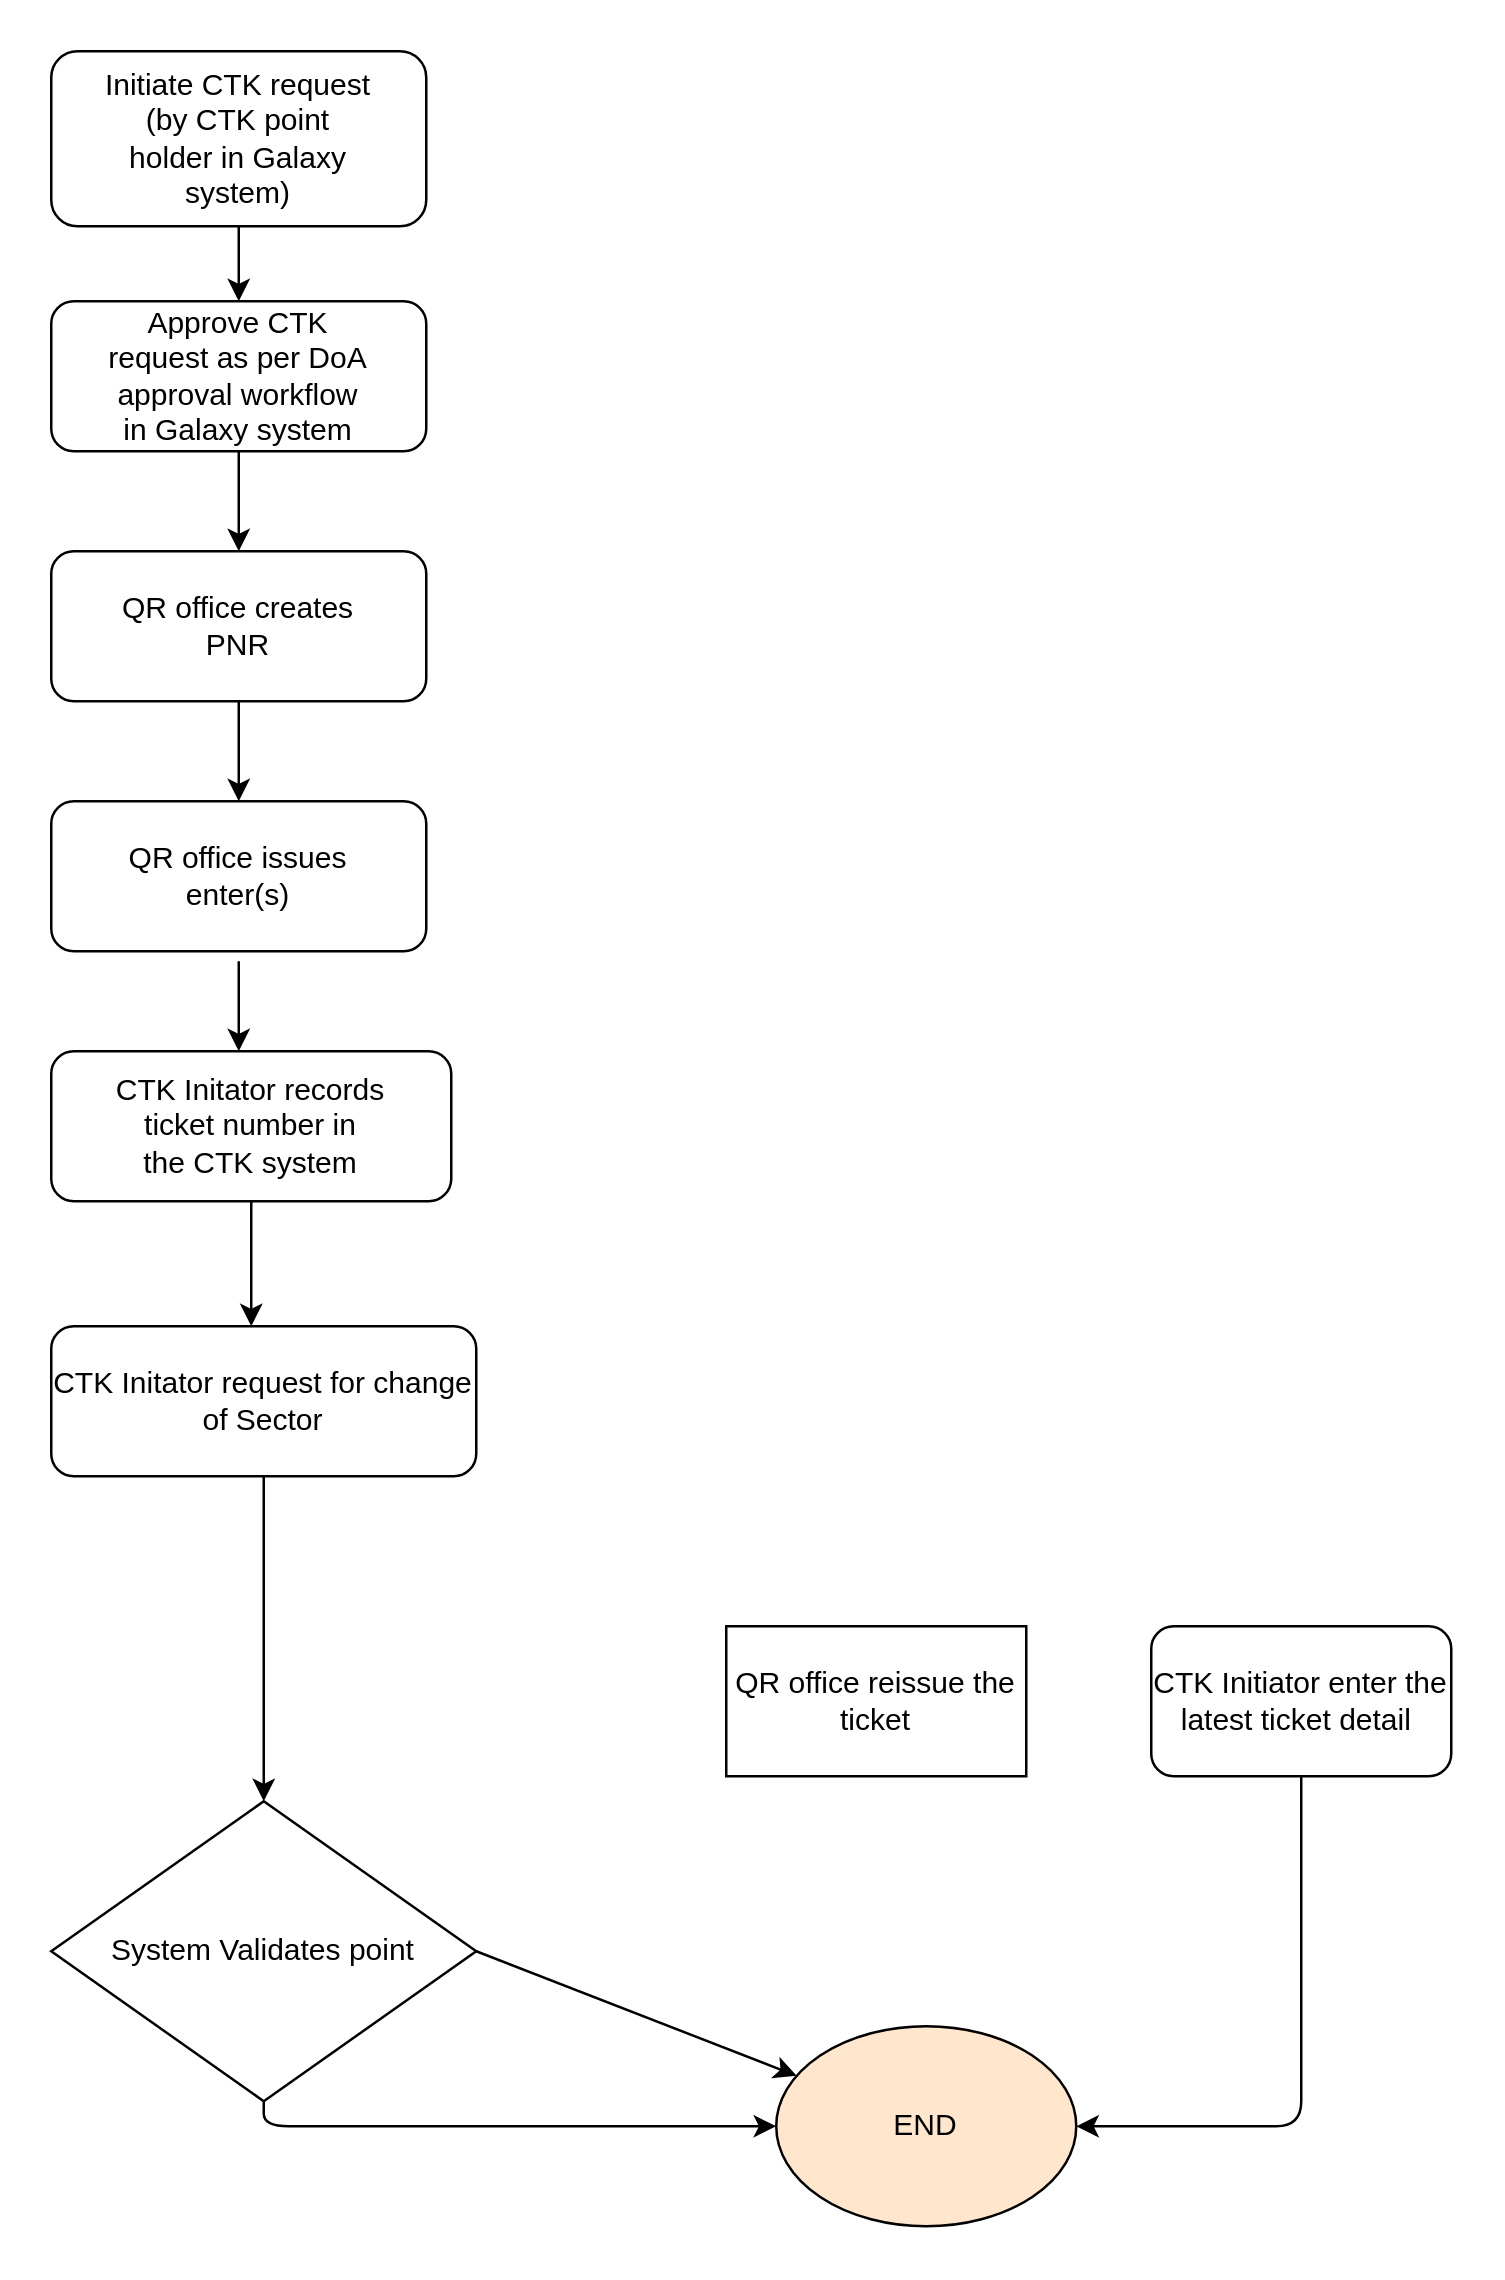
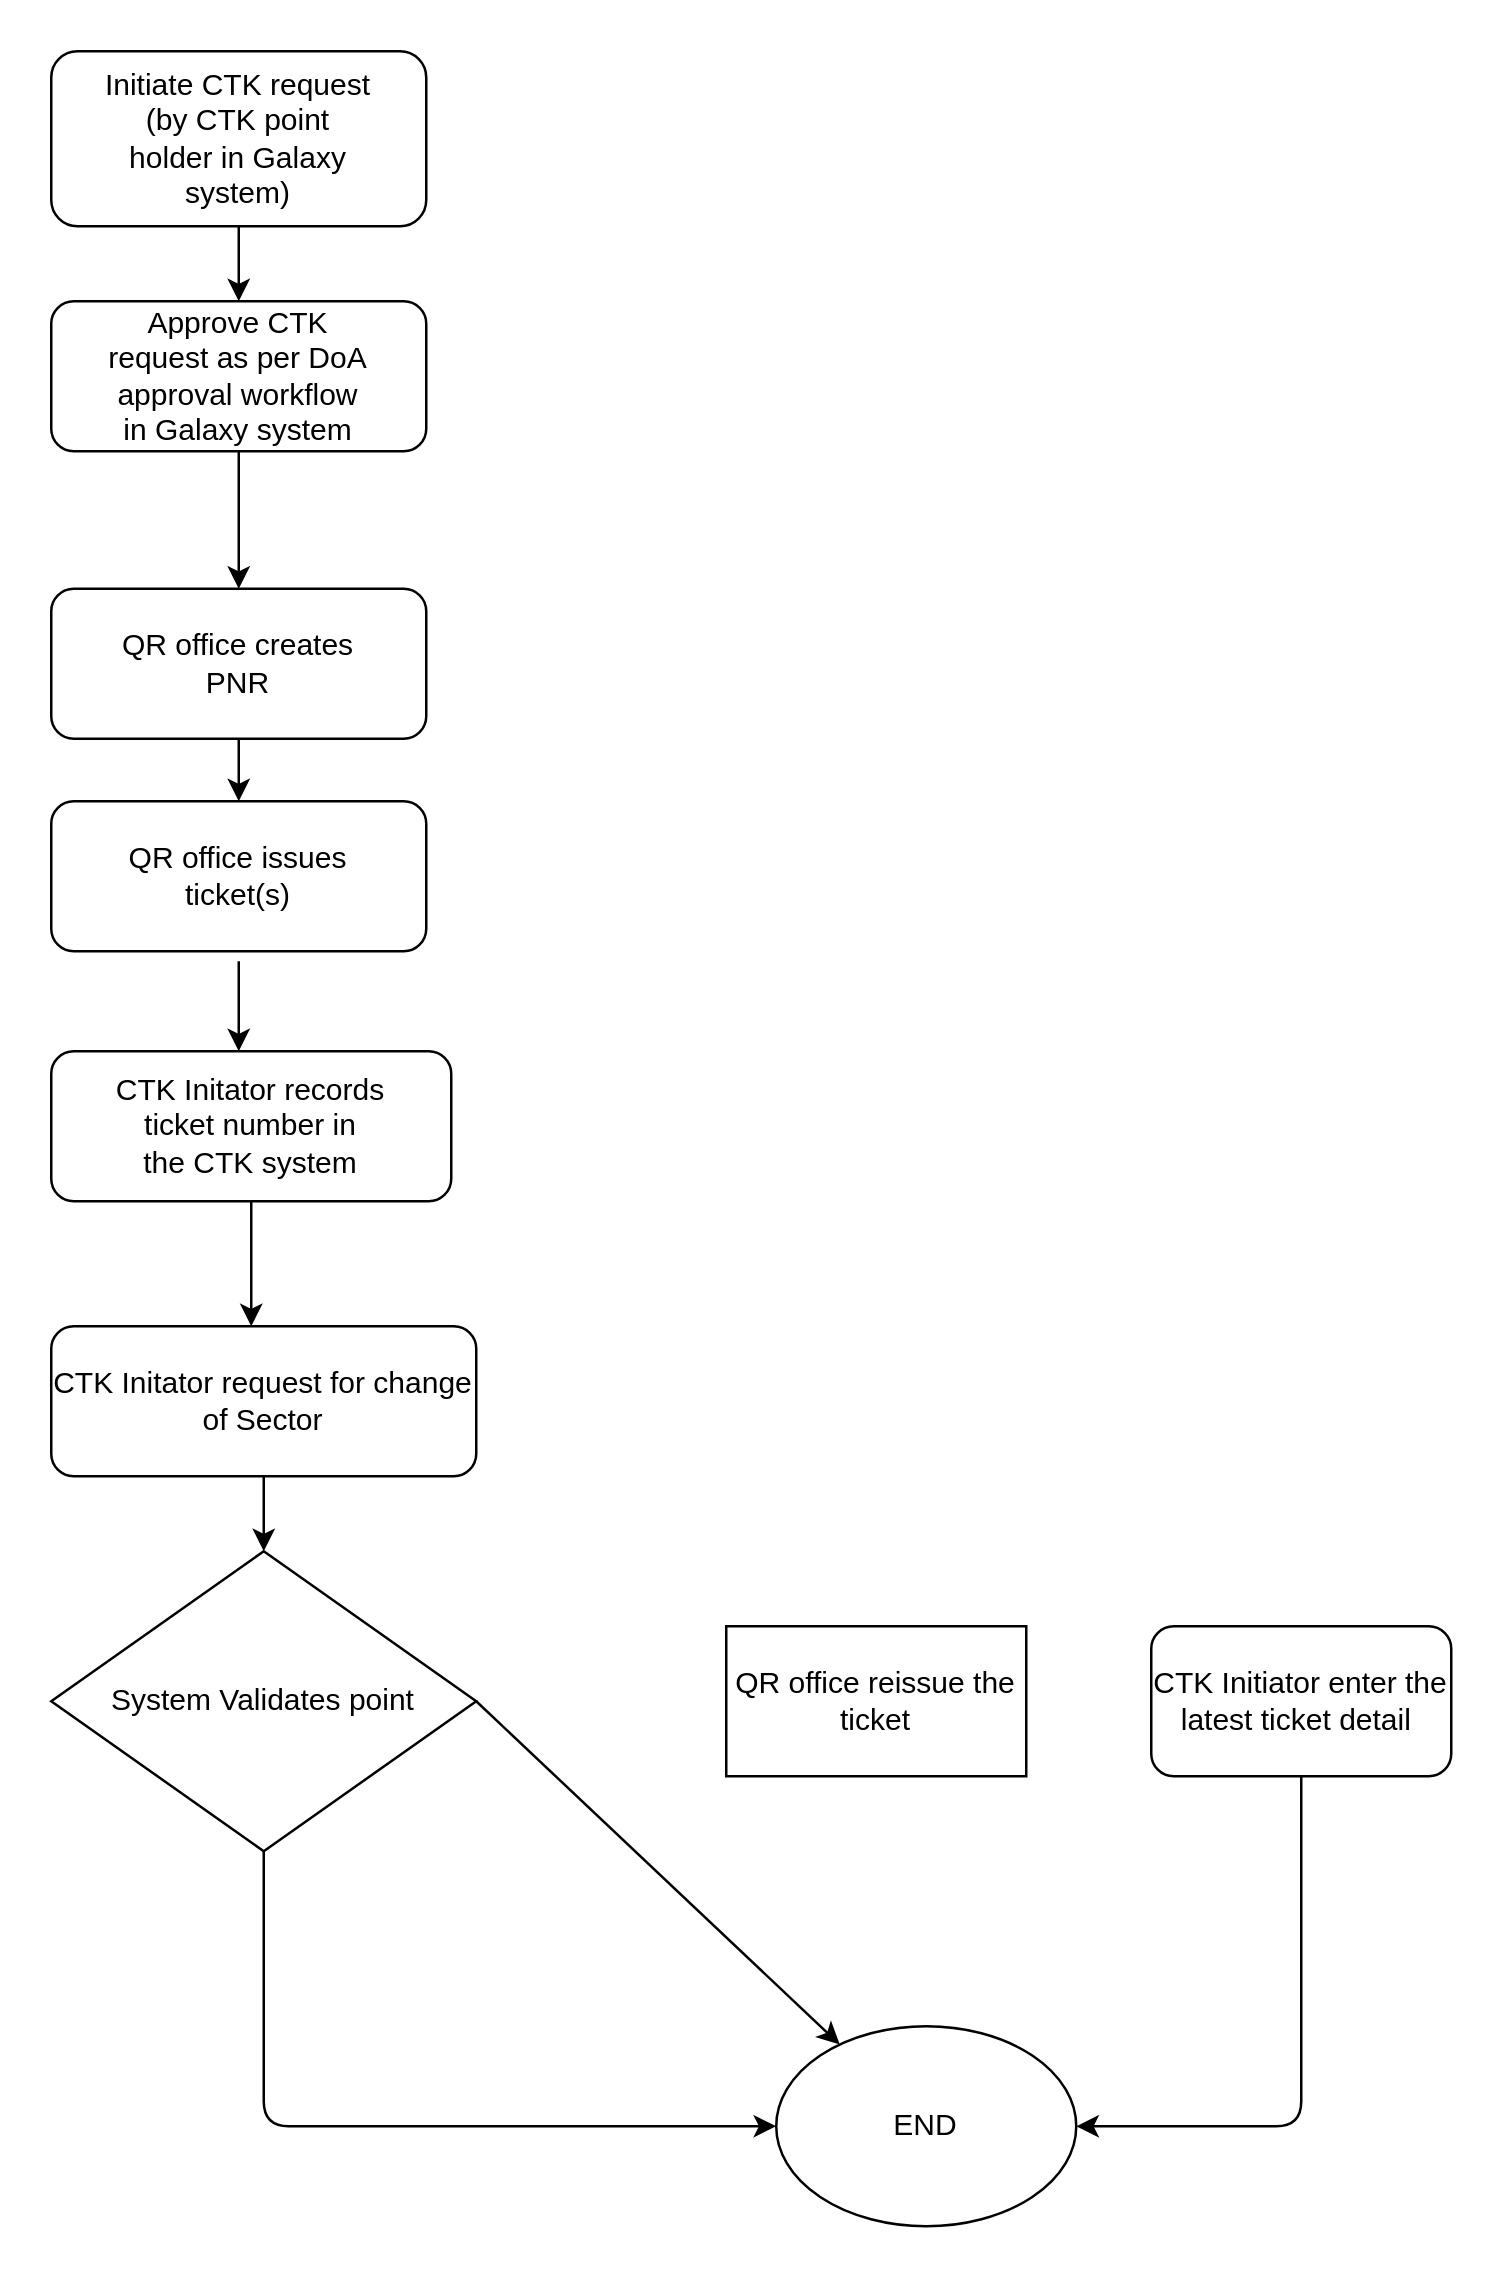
(239, 626) -> (239, 664)
(239, 876) -> (239, 876)
(264, 1951) -> (264, 1701)
(926, 2126) -> (926, 2126)
